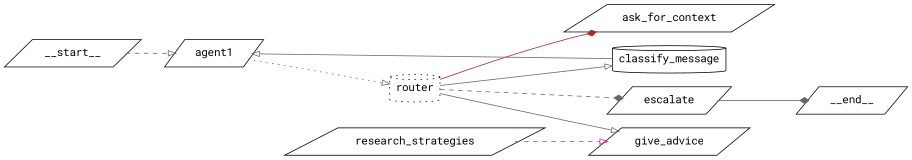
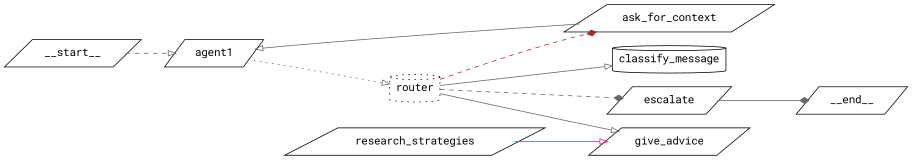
(520, 53) -> (513, 55)
(436, 56) -> (421, 35)
(557, 142) -> (557, 142)
